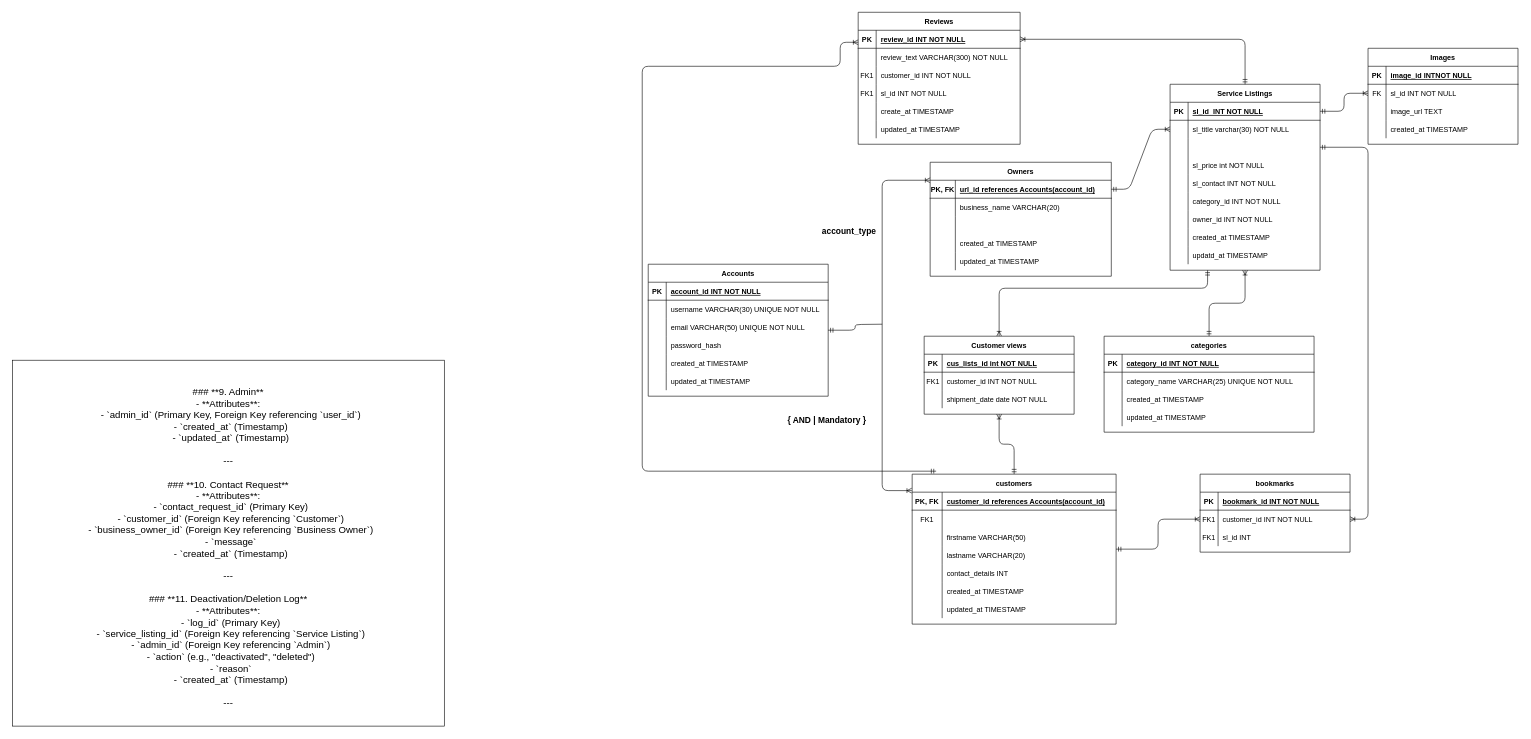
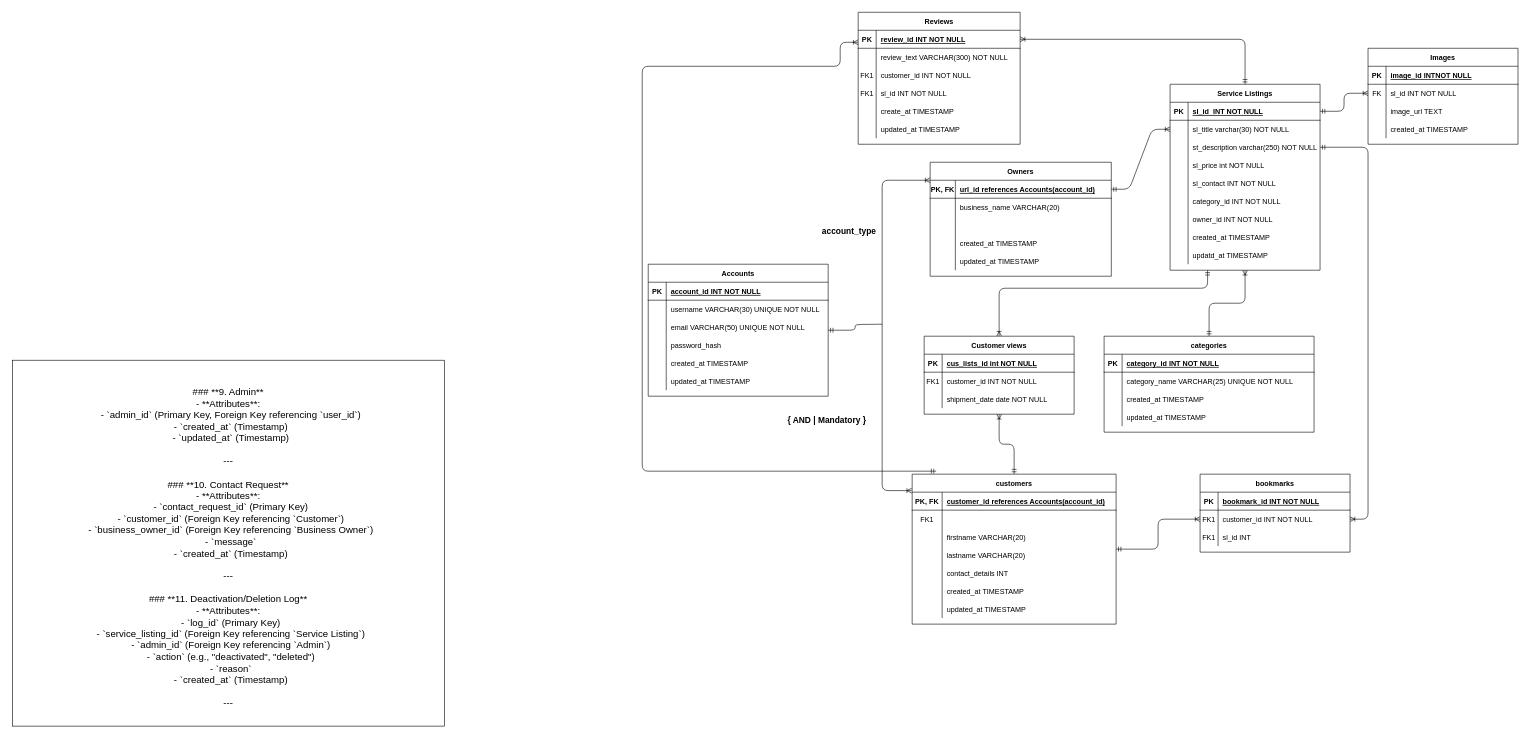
none -> (1254, 147)
(987, 538) -> (987, 538)
